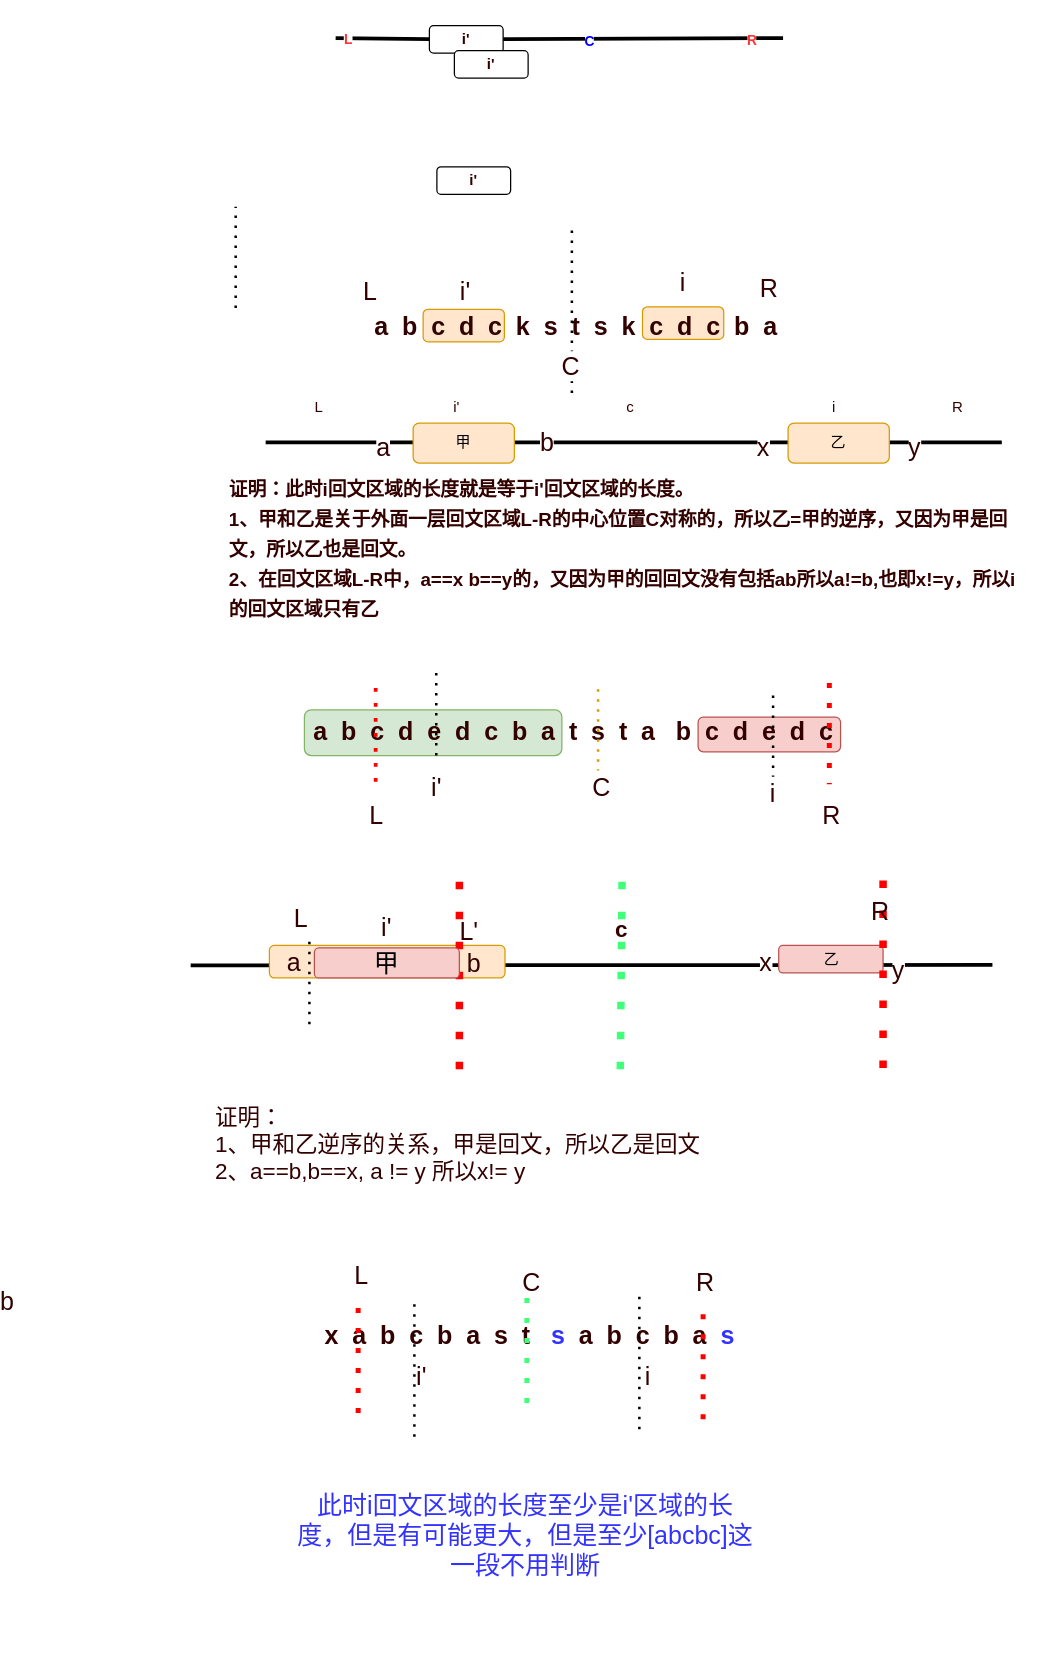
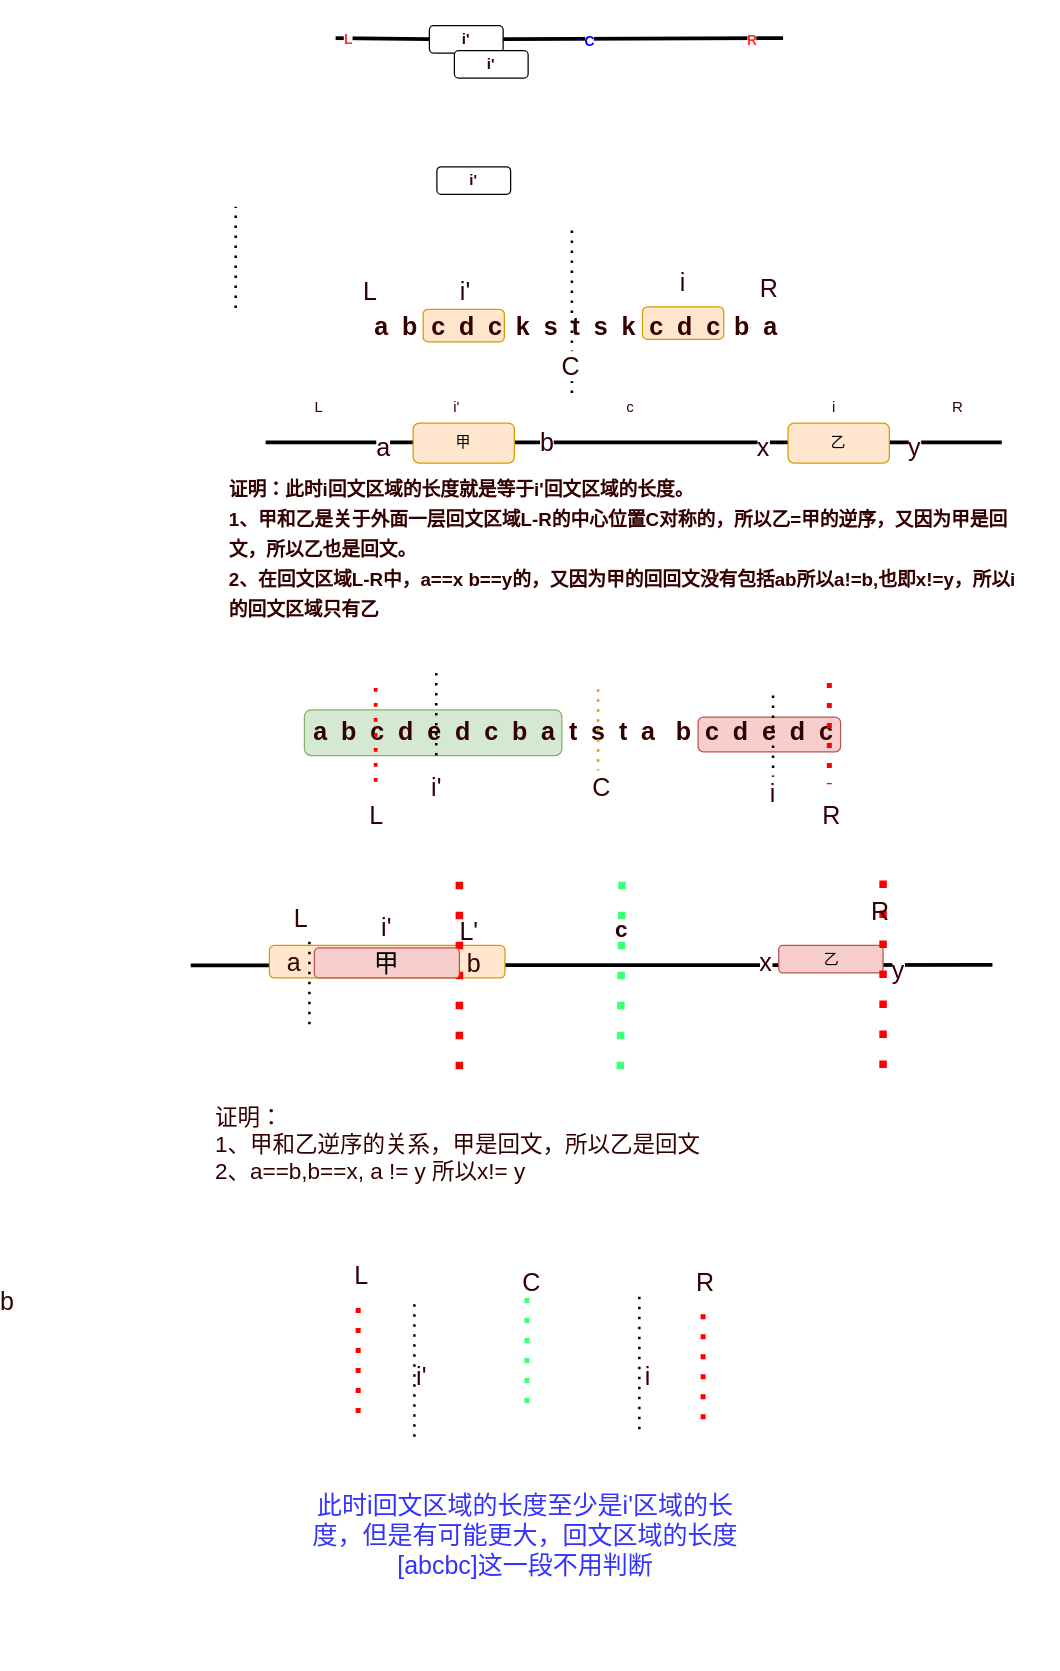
(530, 1335) -> none
(526, 1534) -> (526, 1534)
